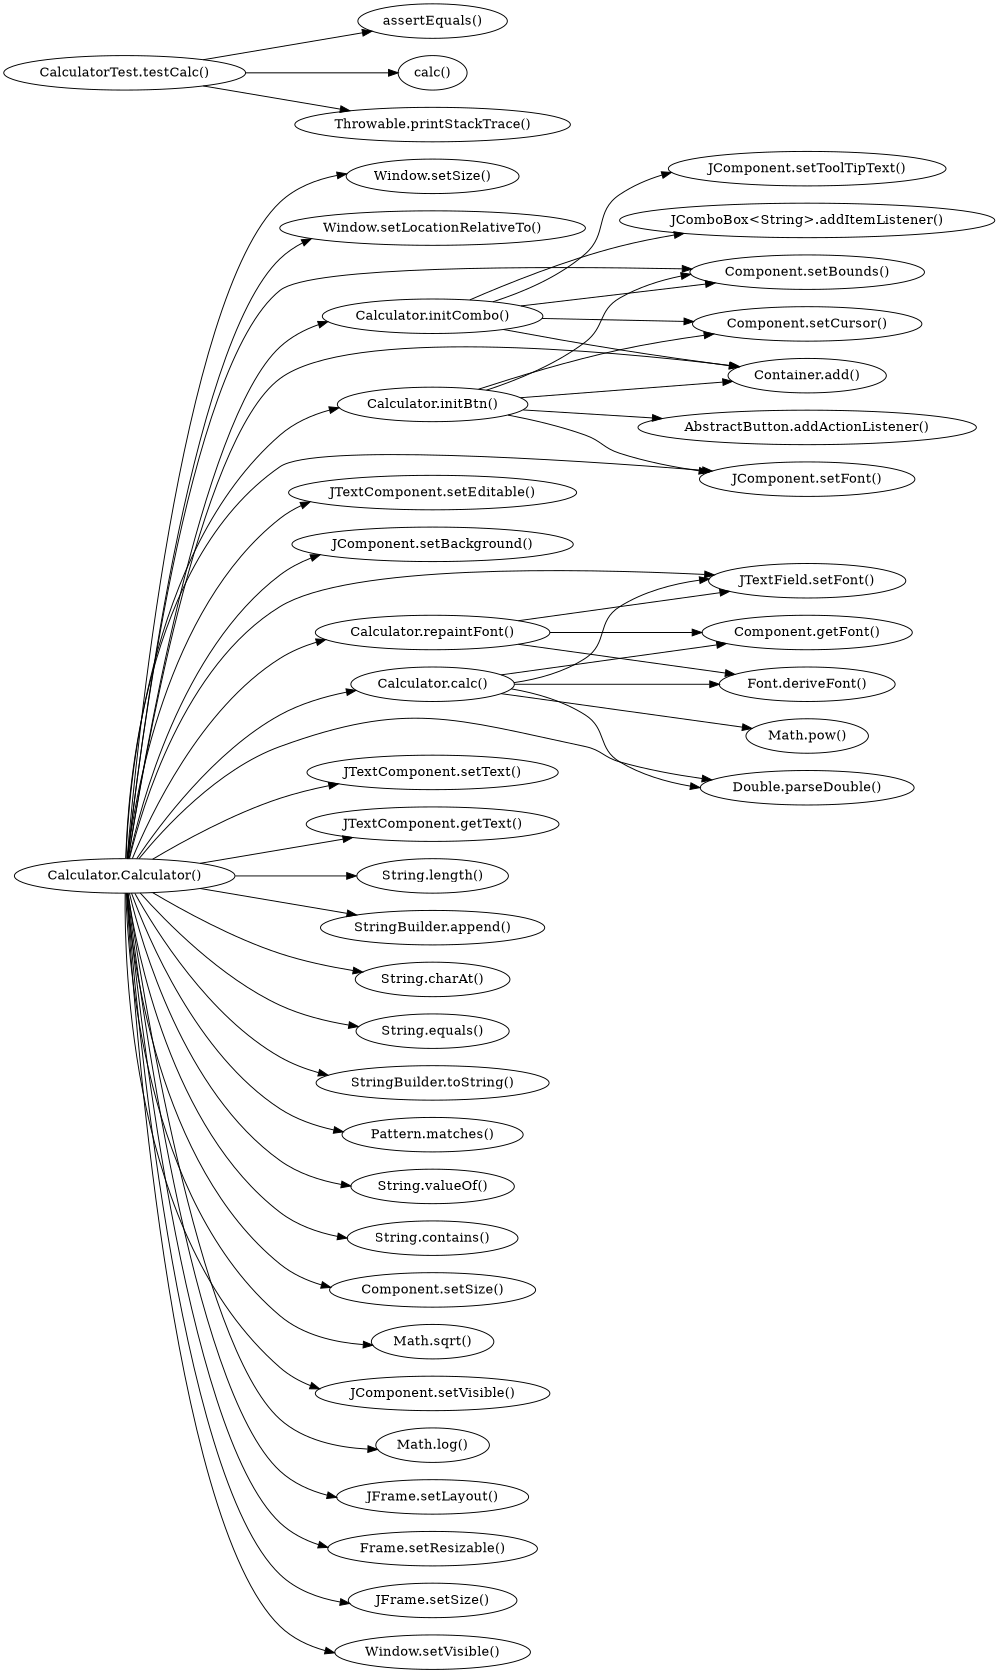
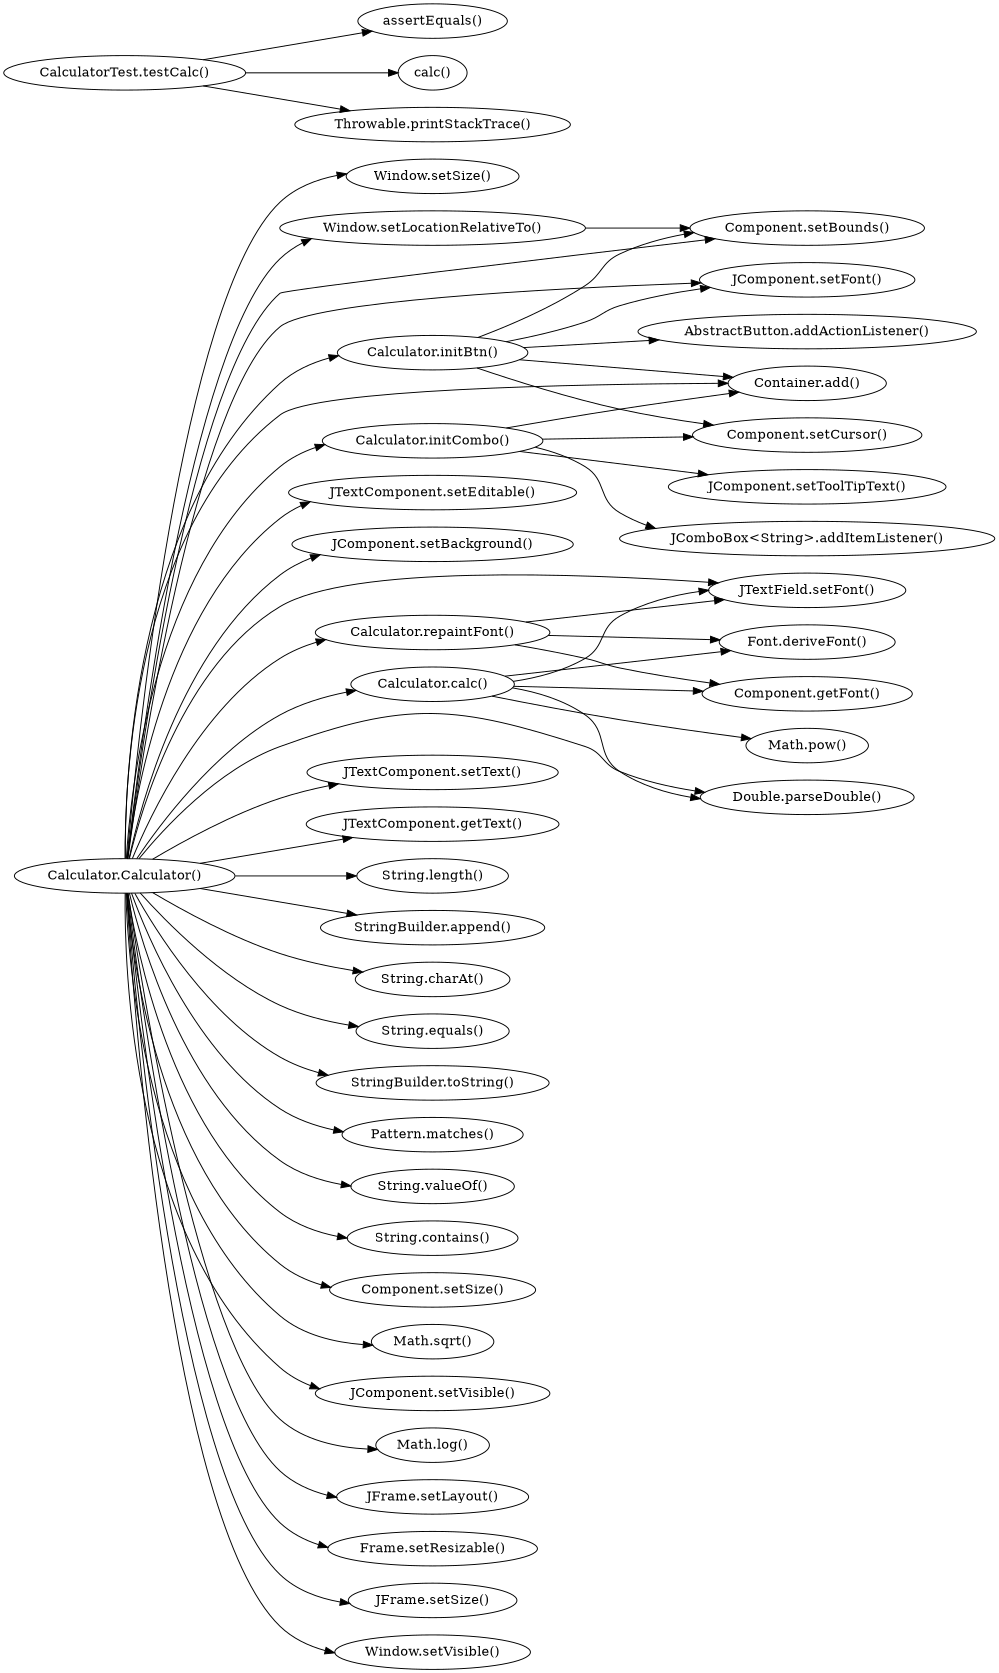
(613, 295) -> (633, 228)
